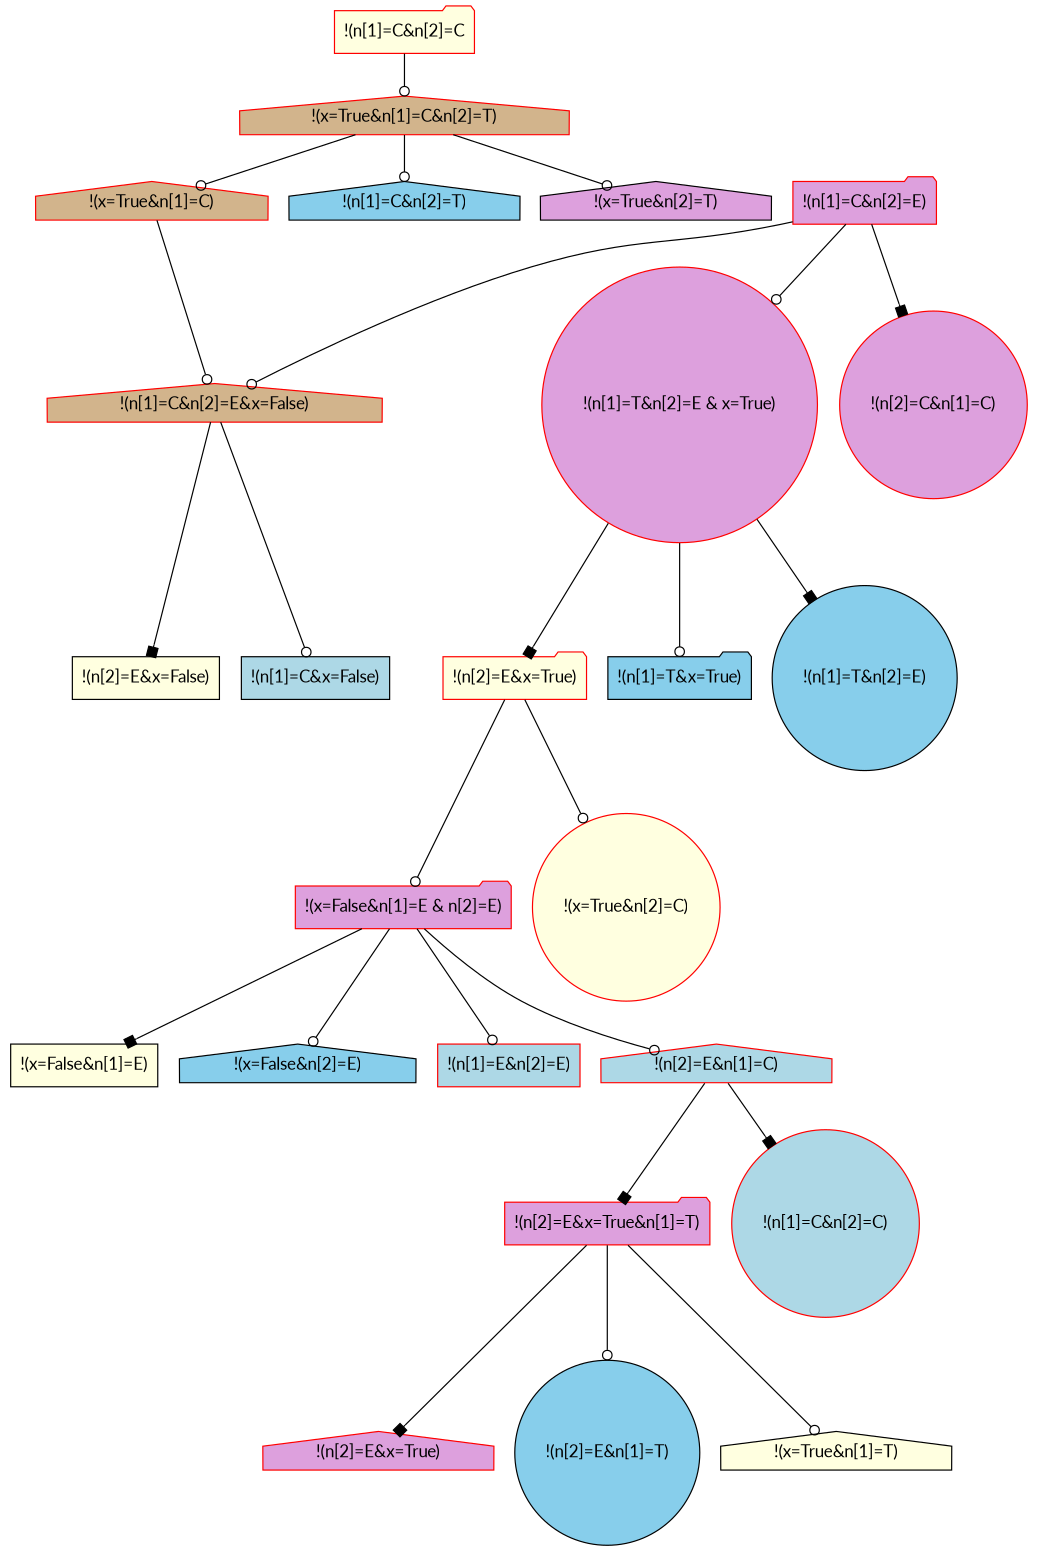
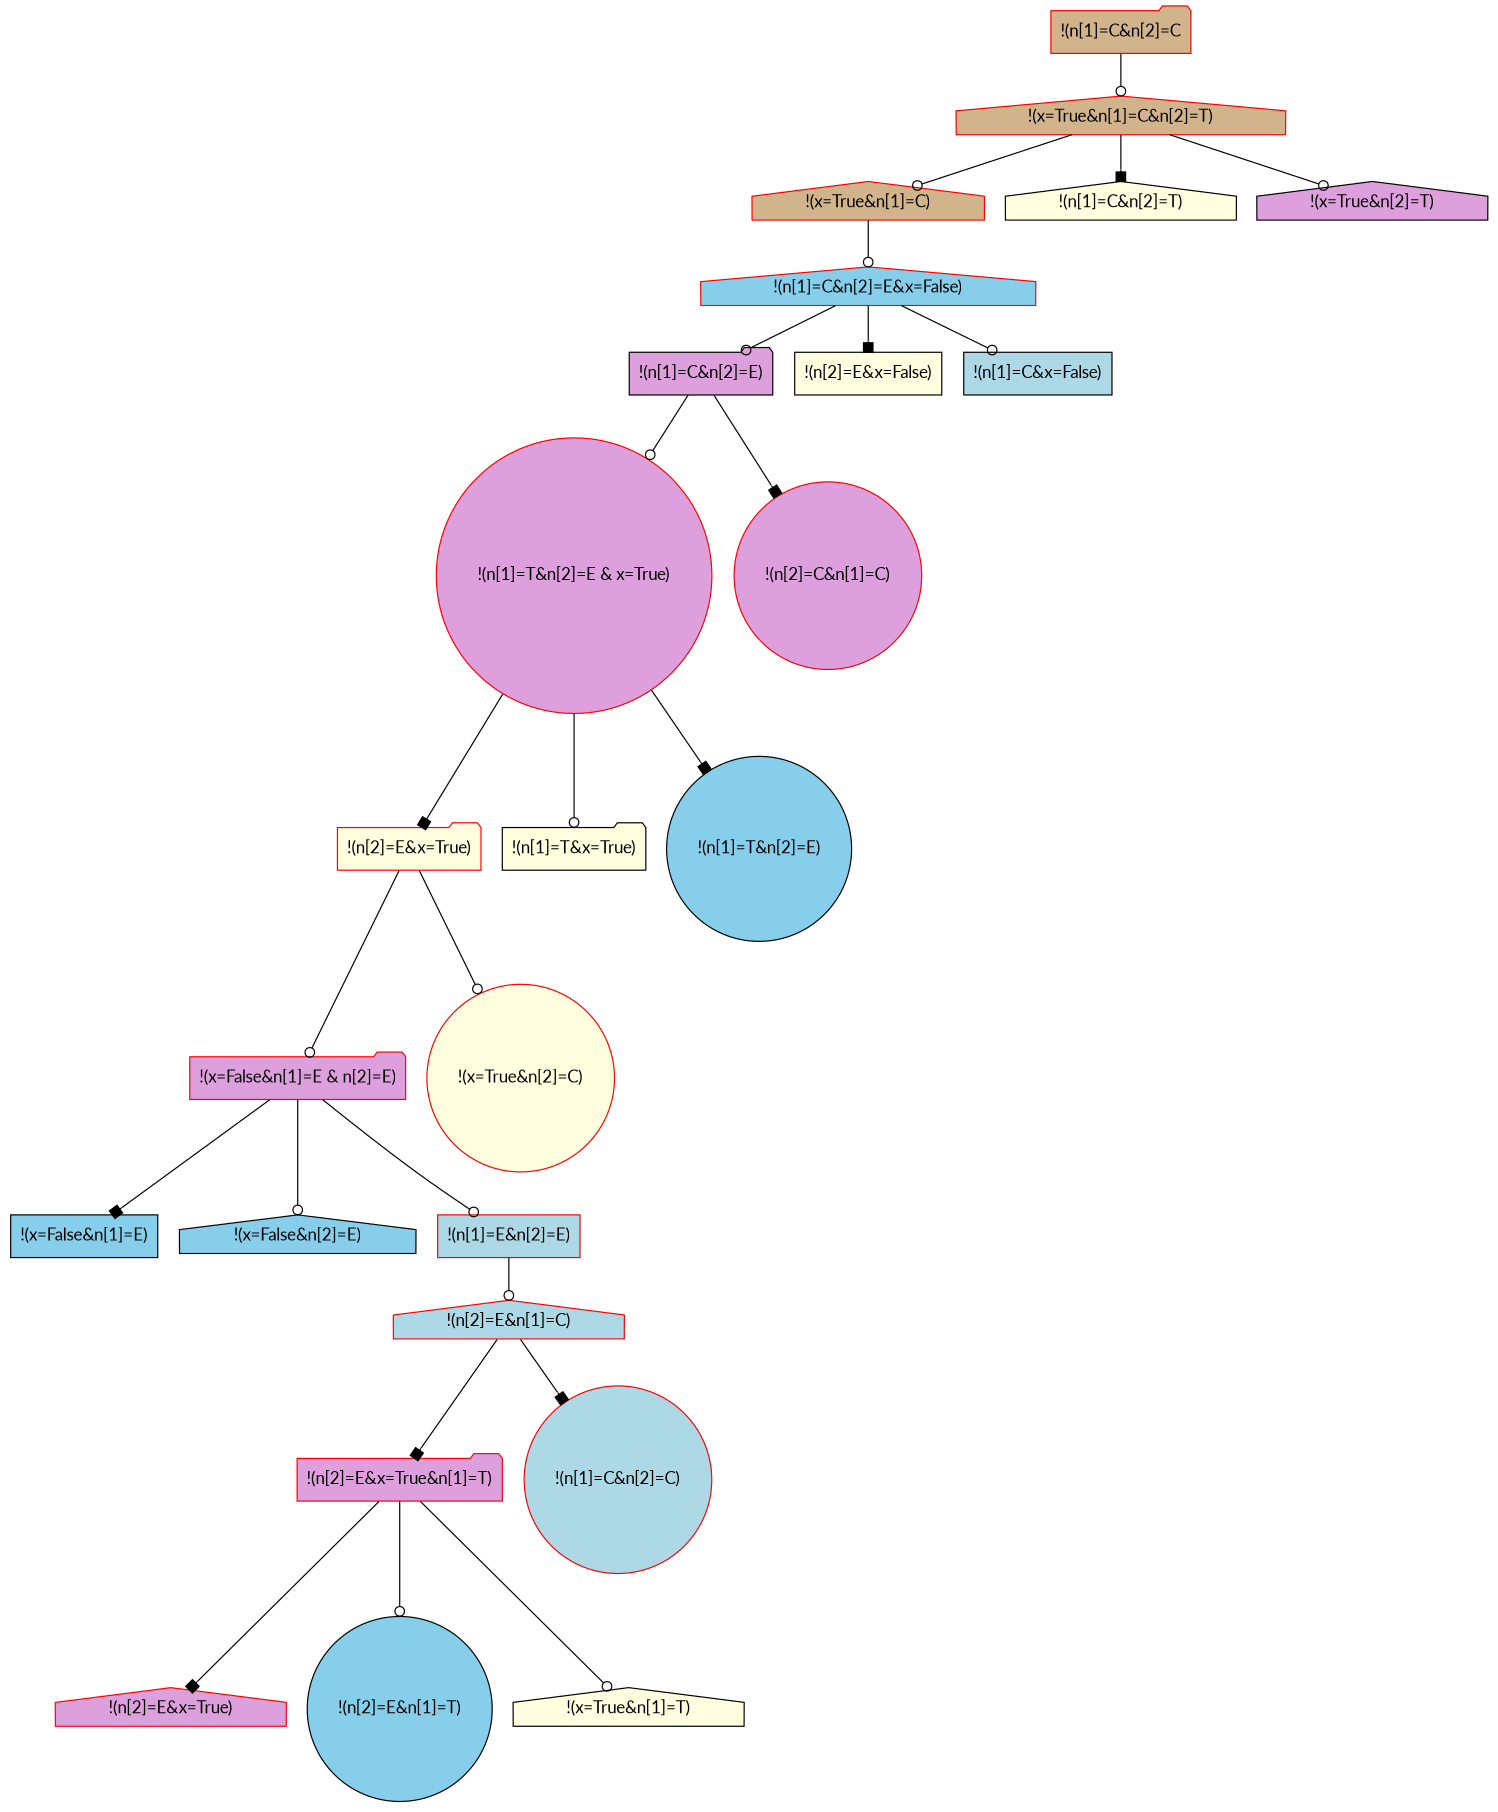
(404, 32) -> (1121, 32)
(404, 153) -> (1121, 152)
(404, 203) -> (1121, 203)
(865, 203) -> (701, 374)
(516, 272) -> (793, 327)
(215, 405) -> (868, 288)
(680, 678) -> (574, 849)
(528, 1005) -> (509, 1274)
(84, 1065) -> (84, 1236)
